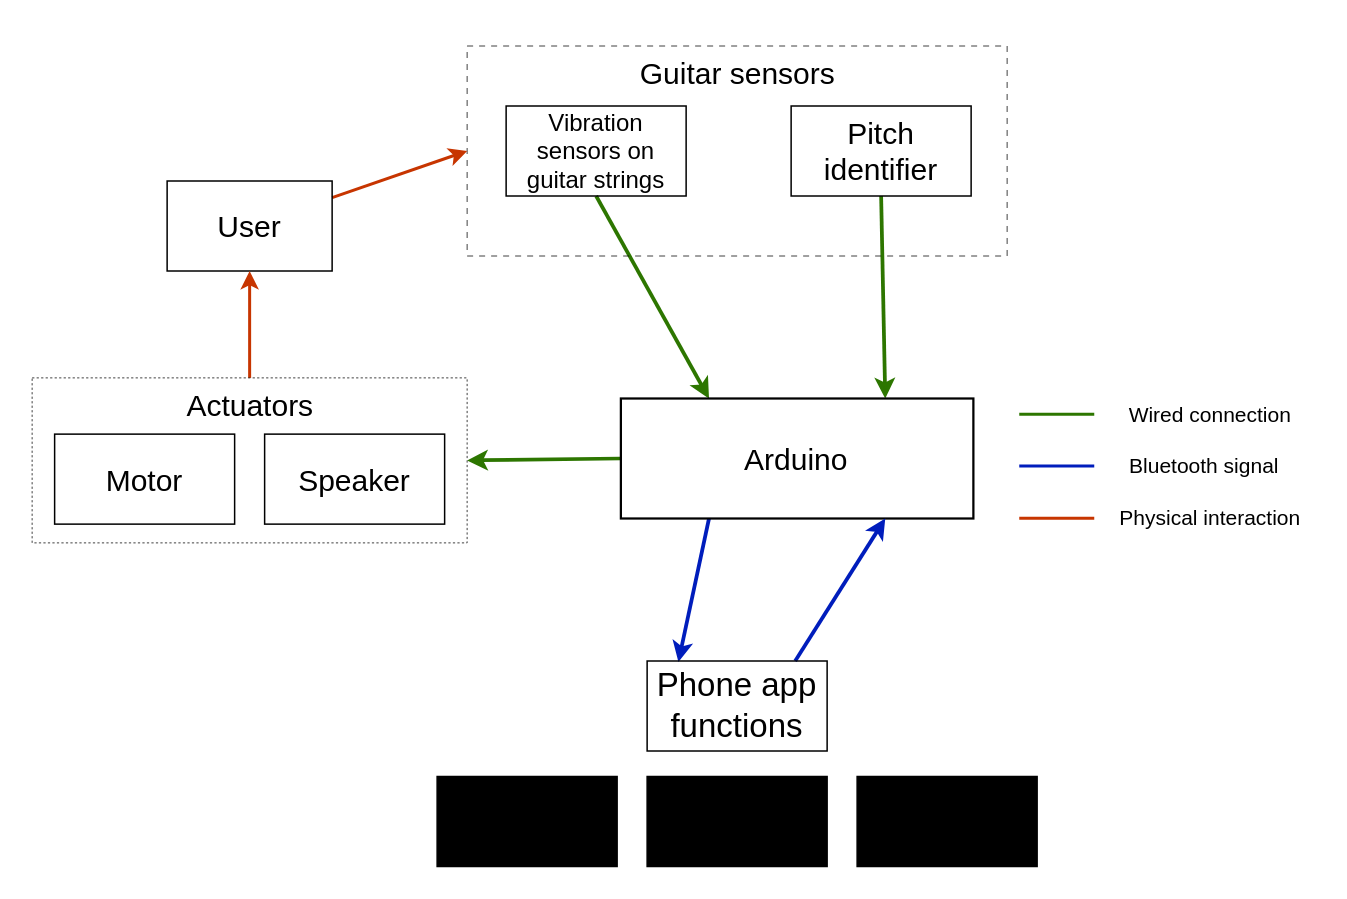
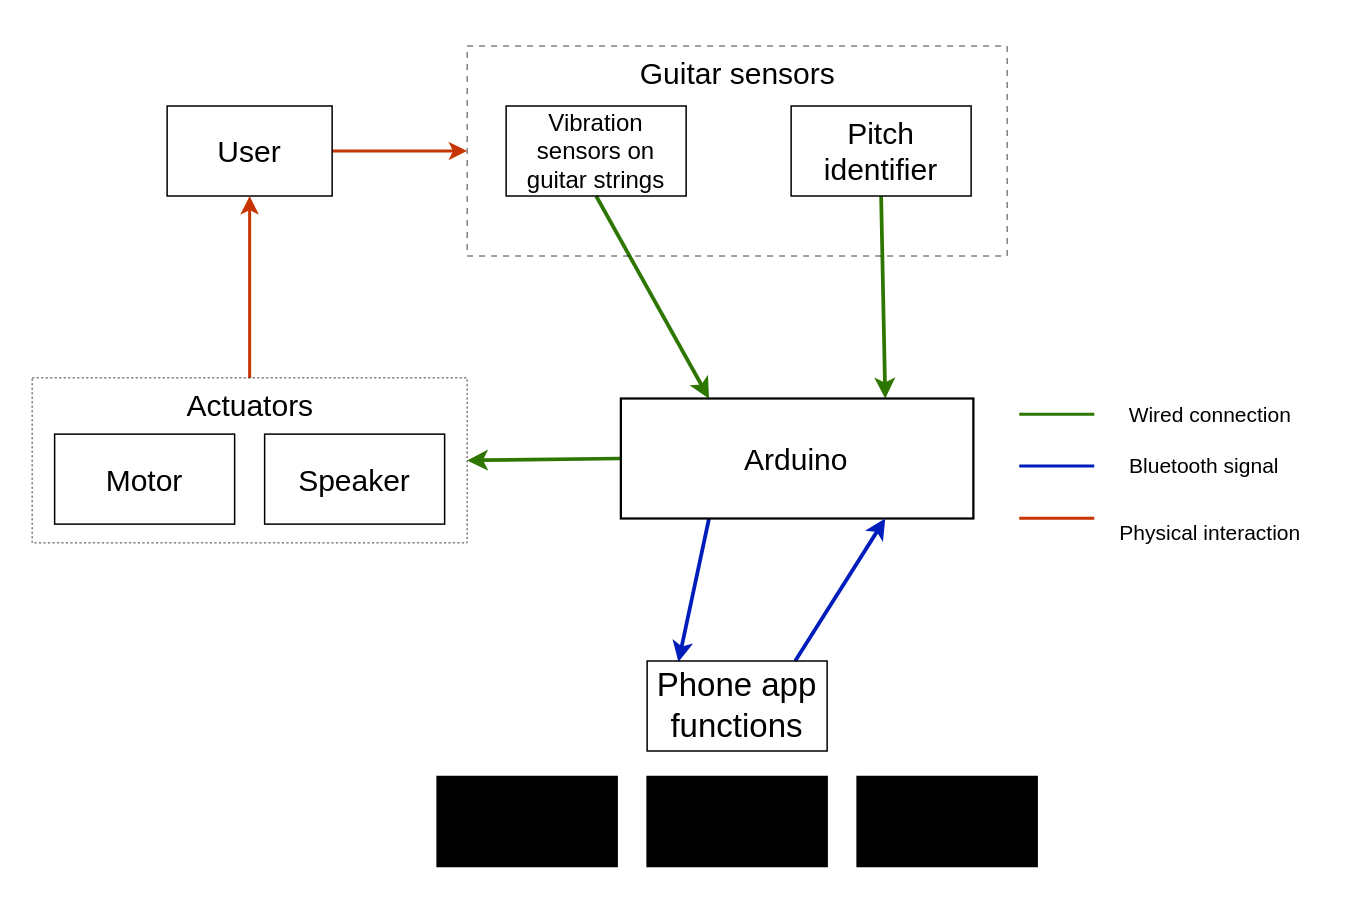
(250, 226) -> (250, 151)
(1210, 518) -> (1210, 533)
